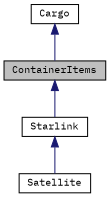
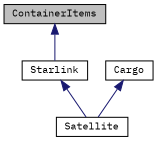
(55, 48) -> (108, 103)
